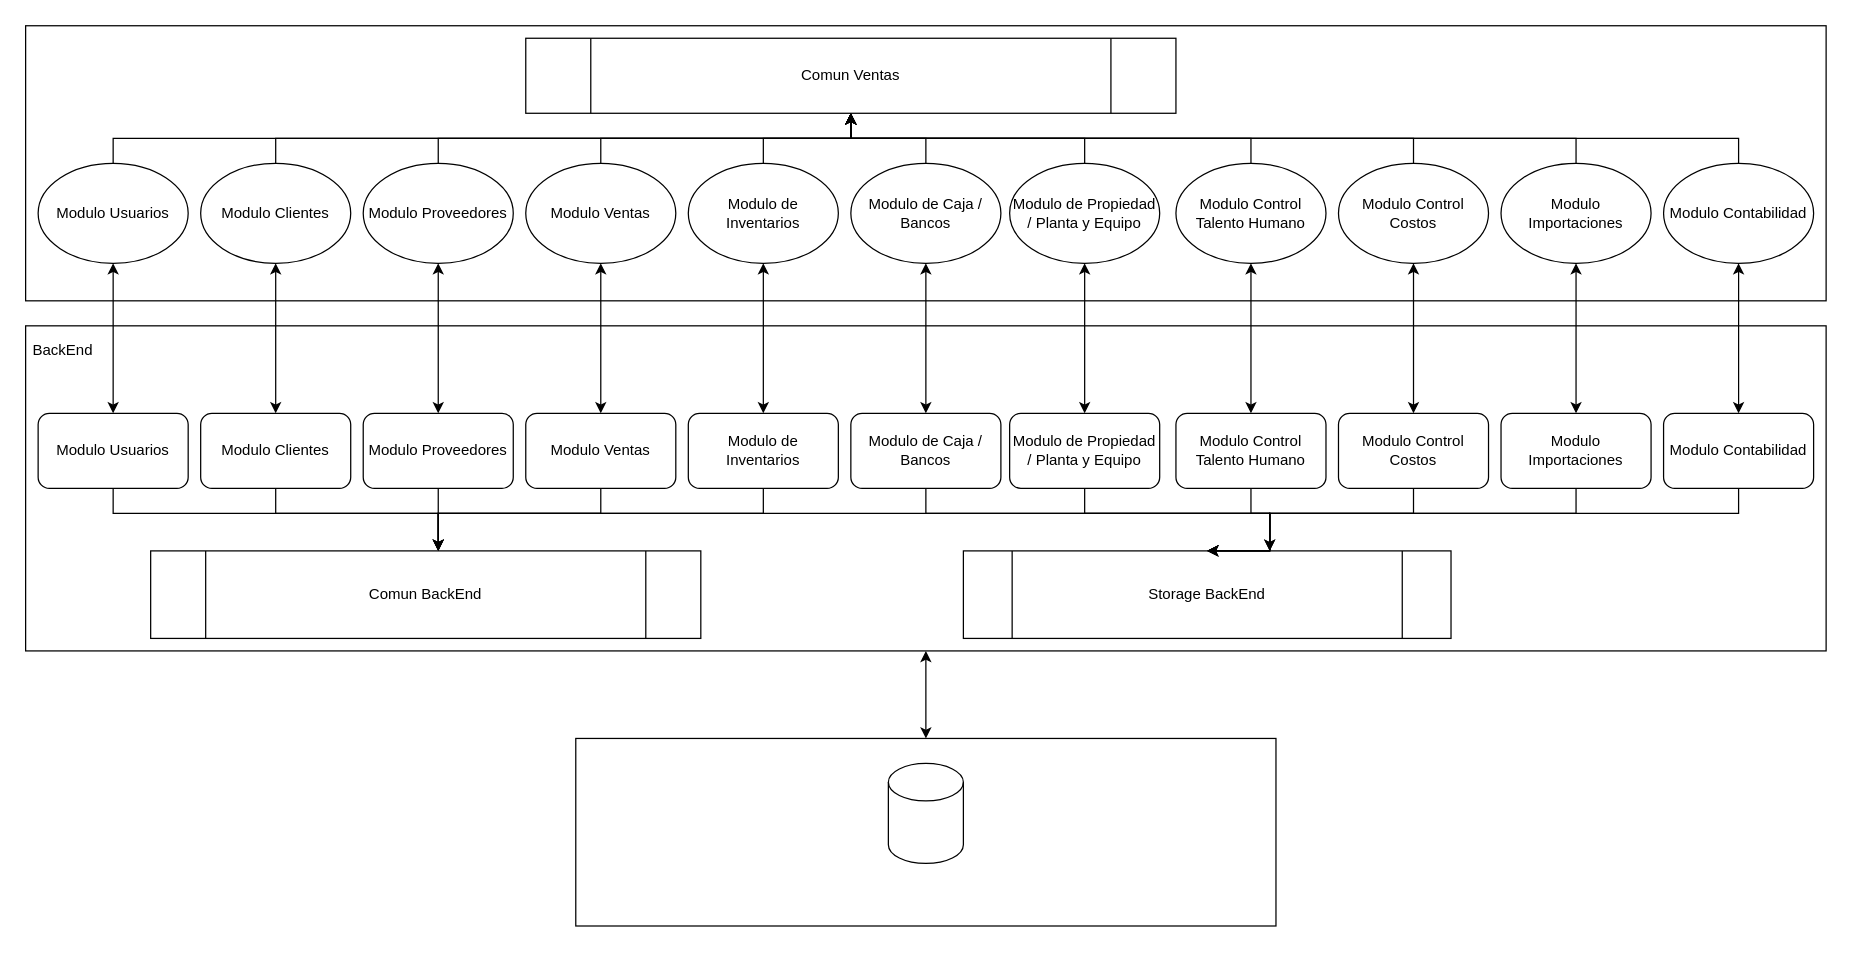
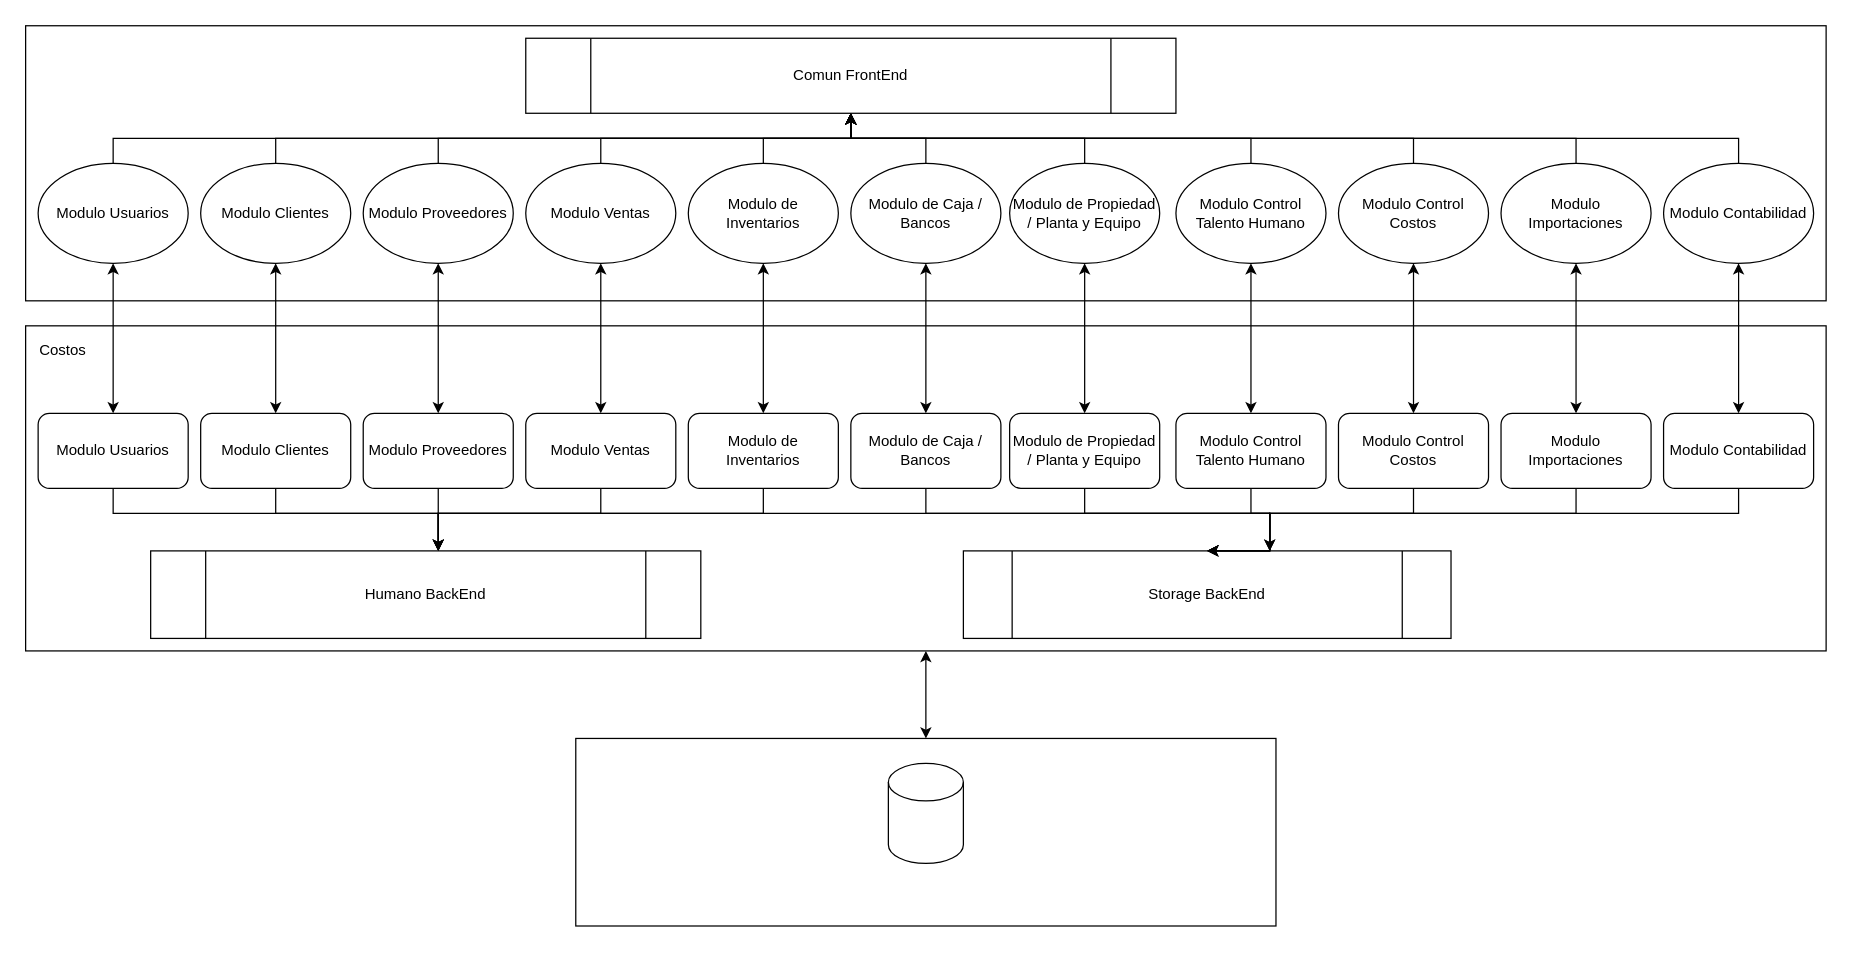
(851, 76) -> (851, 76)
(63, 351) -> (63, 351)
(426, 594) -> (426, 594)
